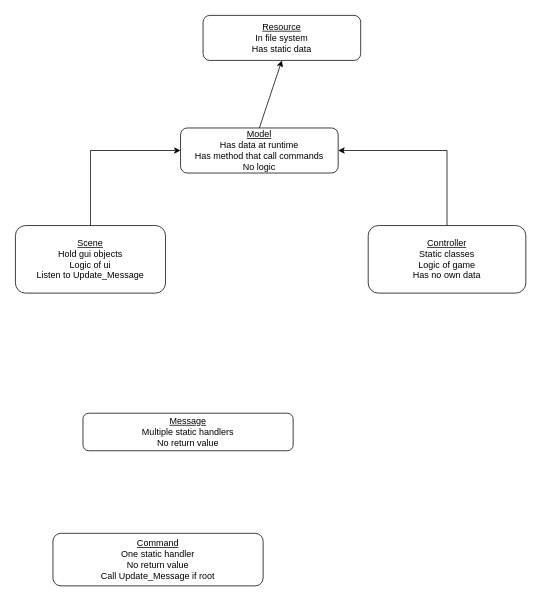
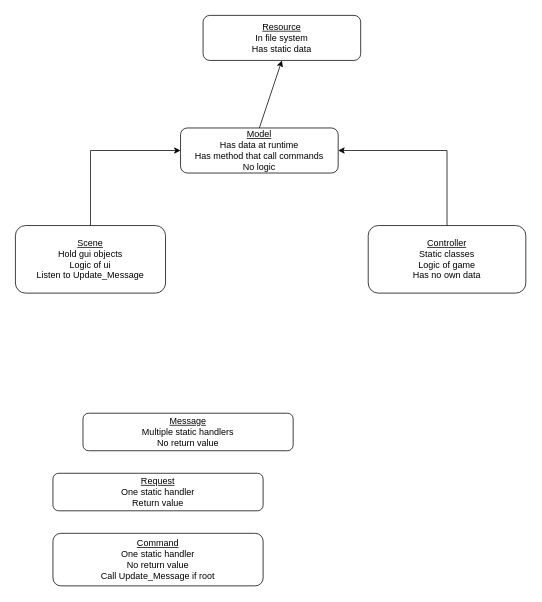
none -> (158, 492)
